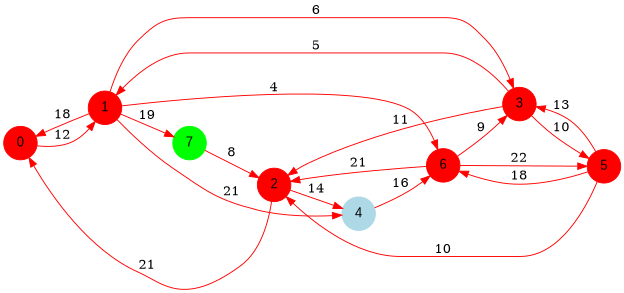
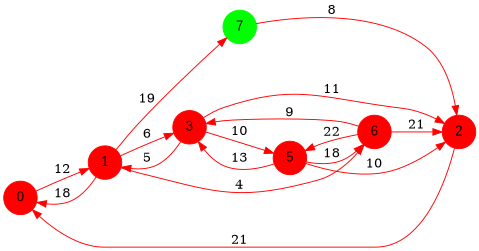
(359, 214) -> none
